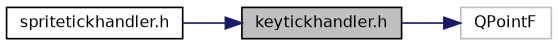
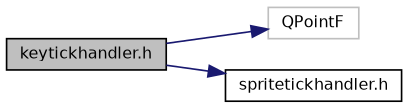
(204, 23) -> (187, 68)
